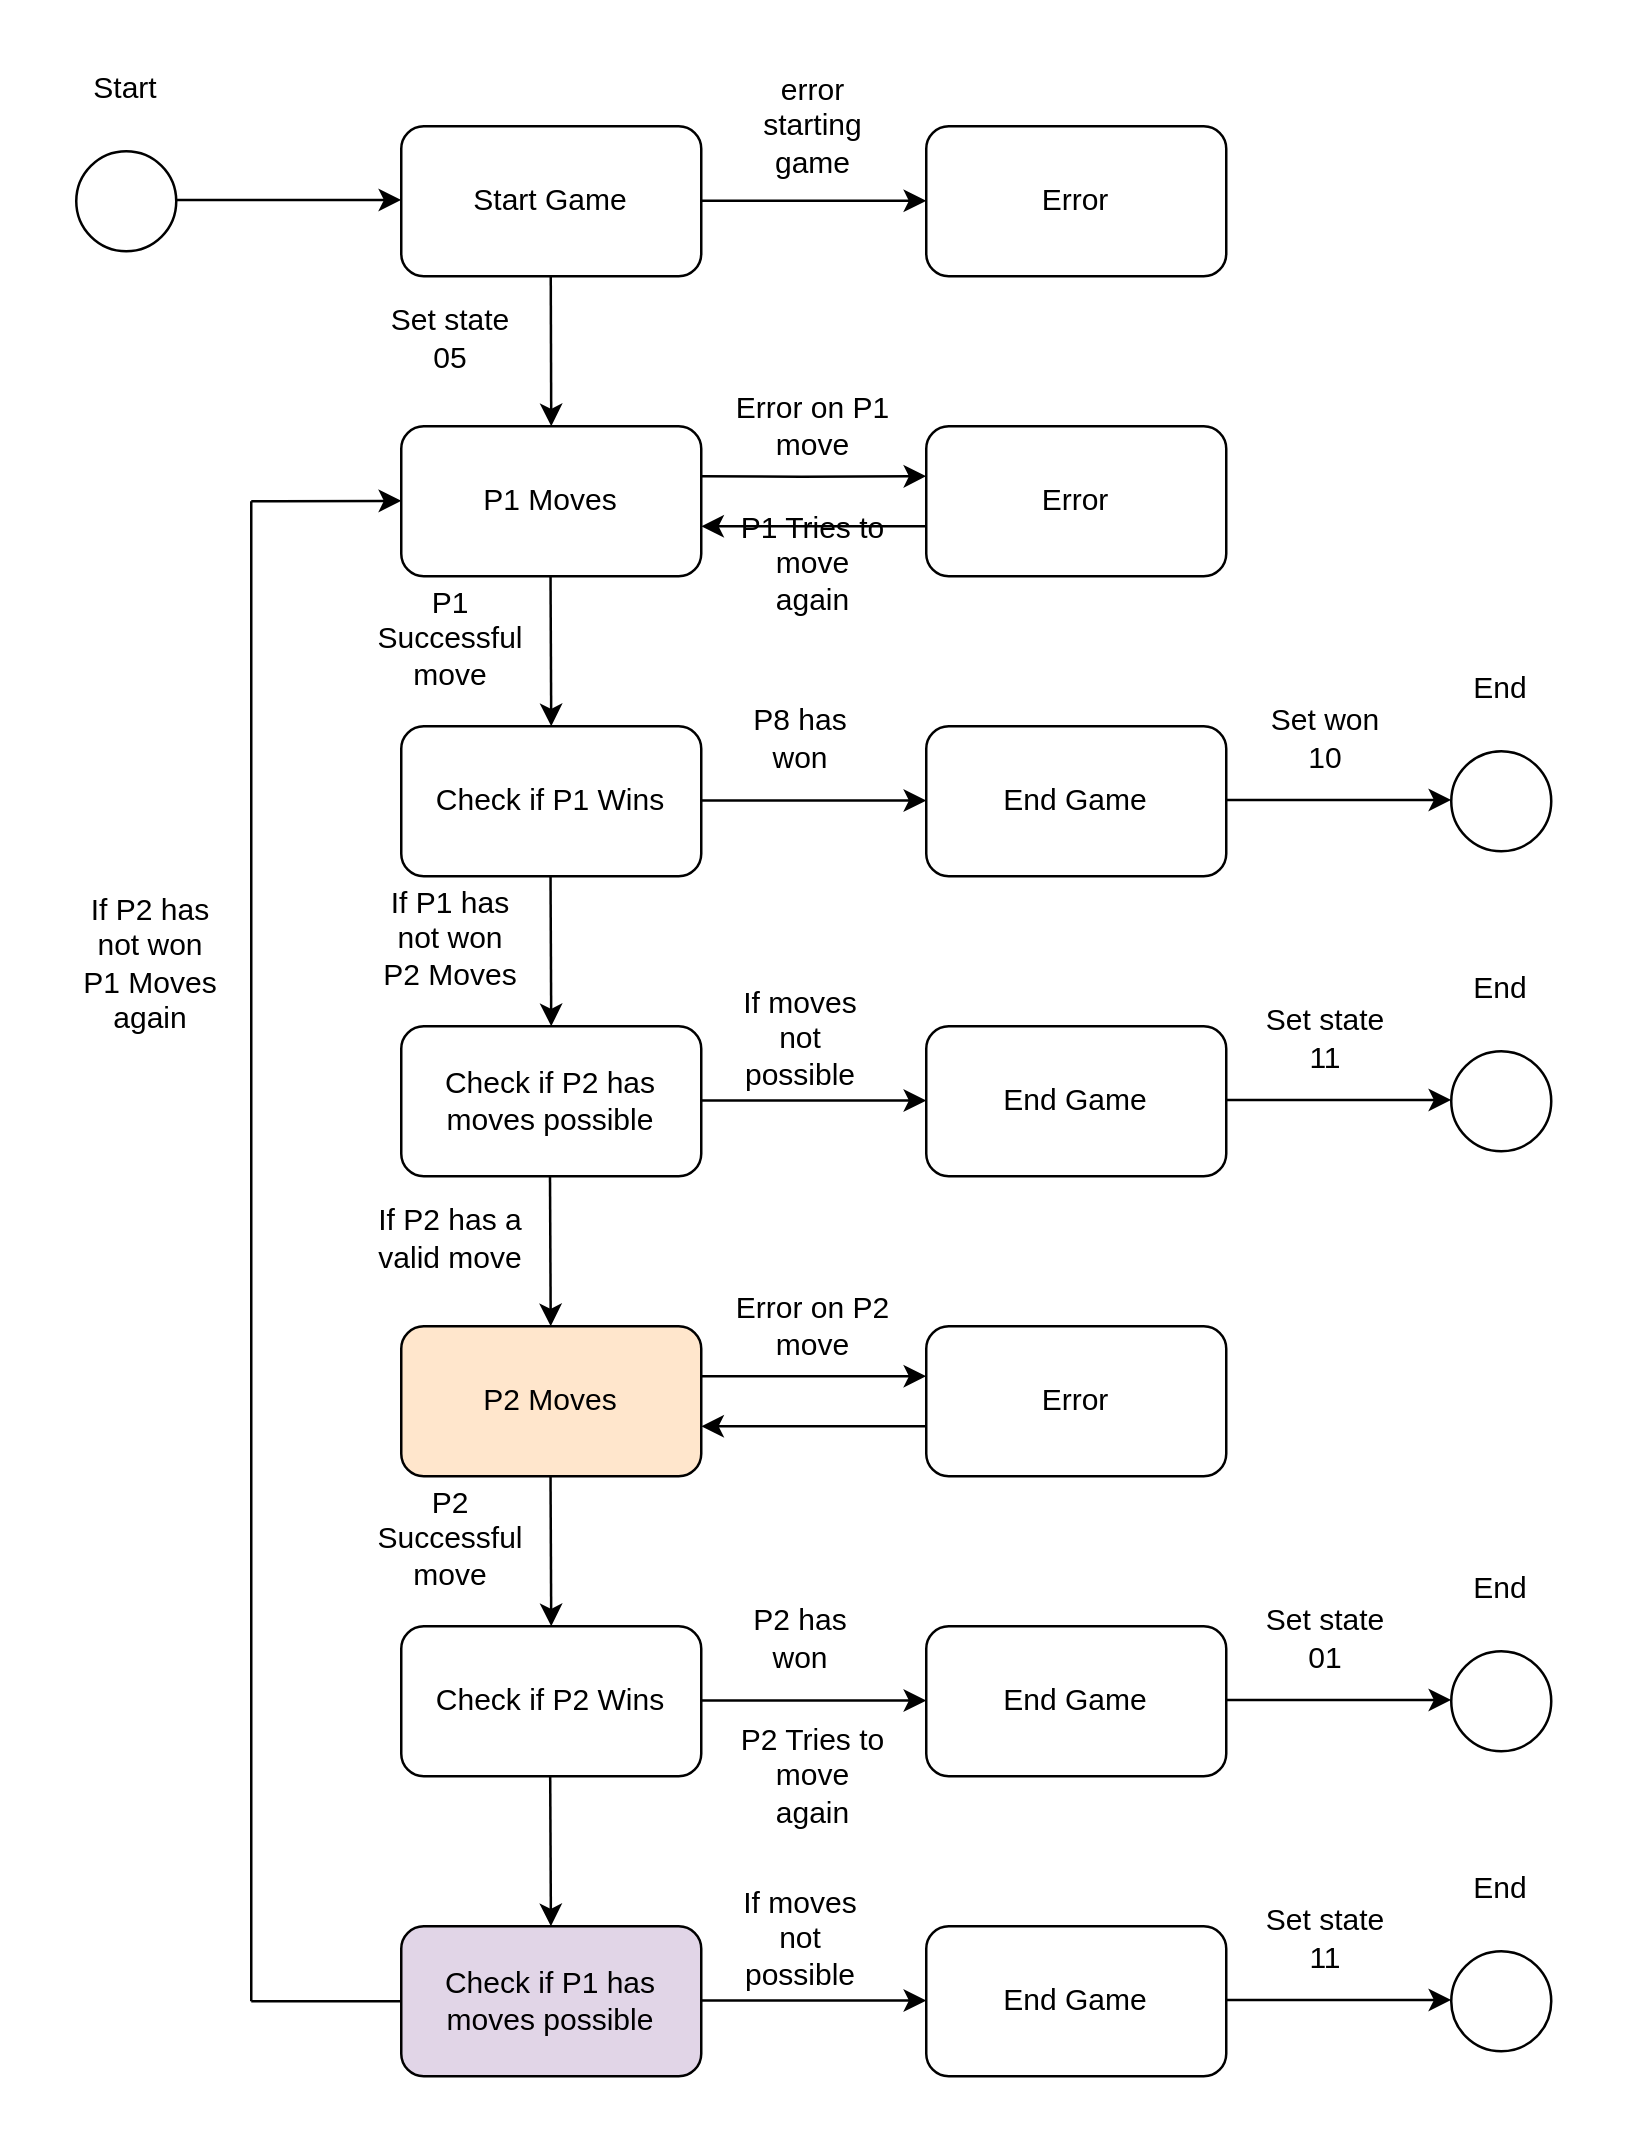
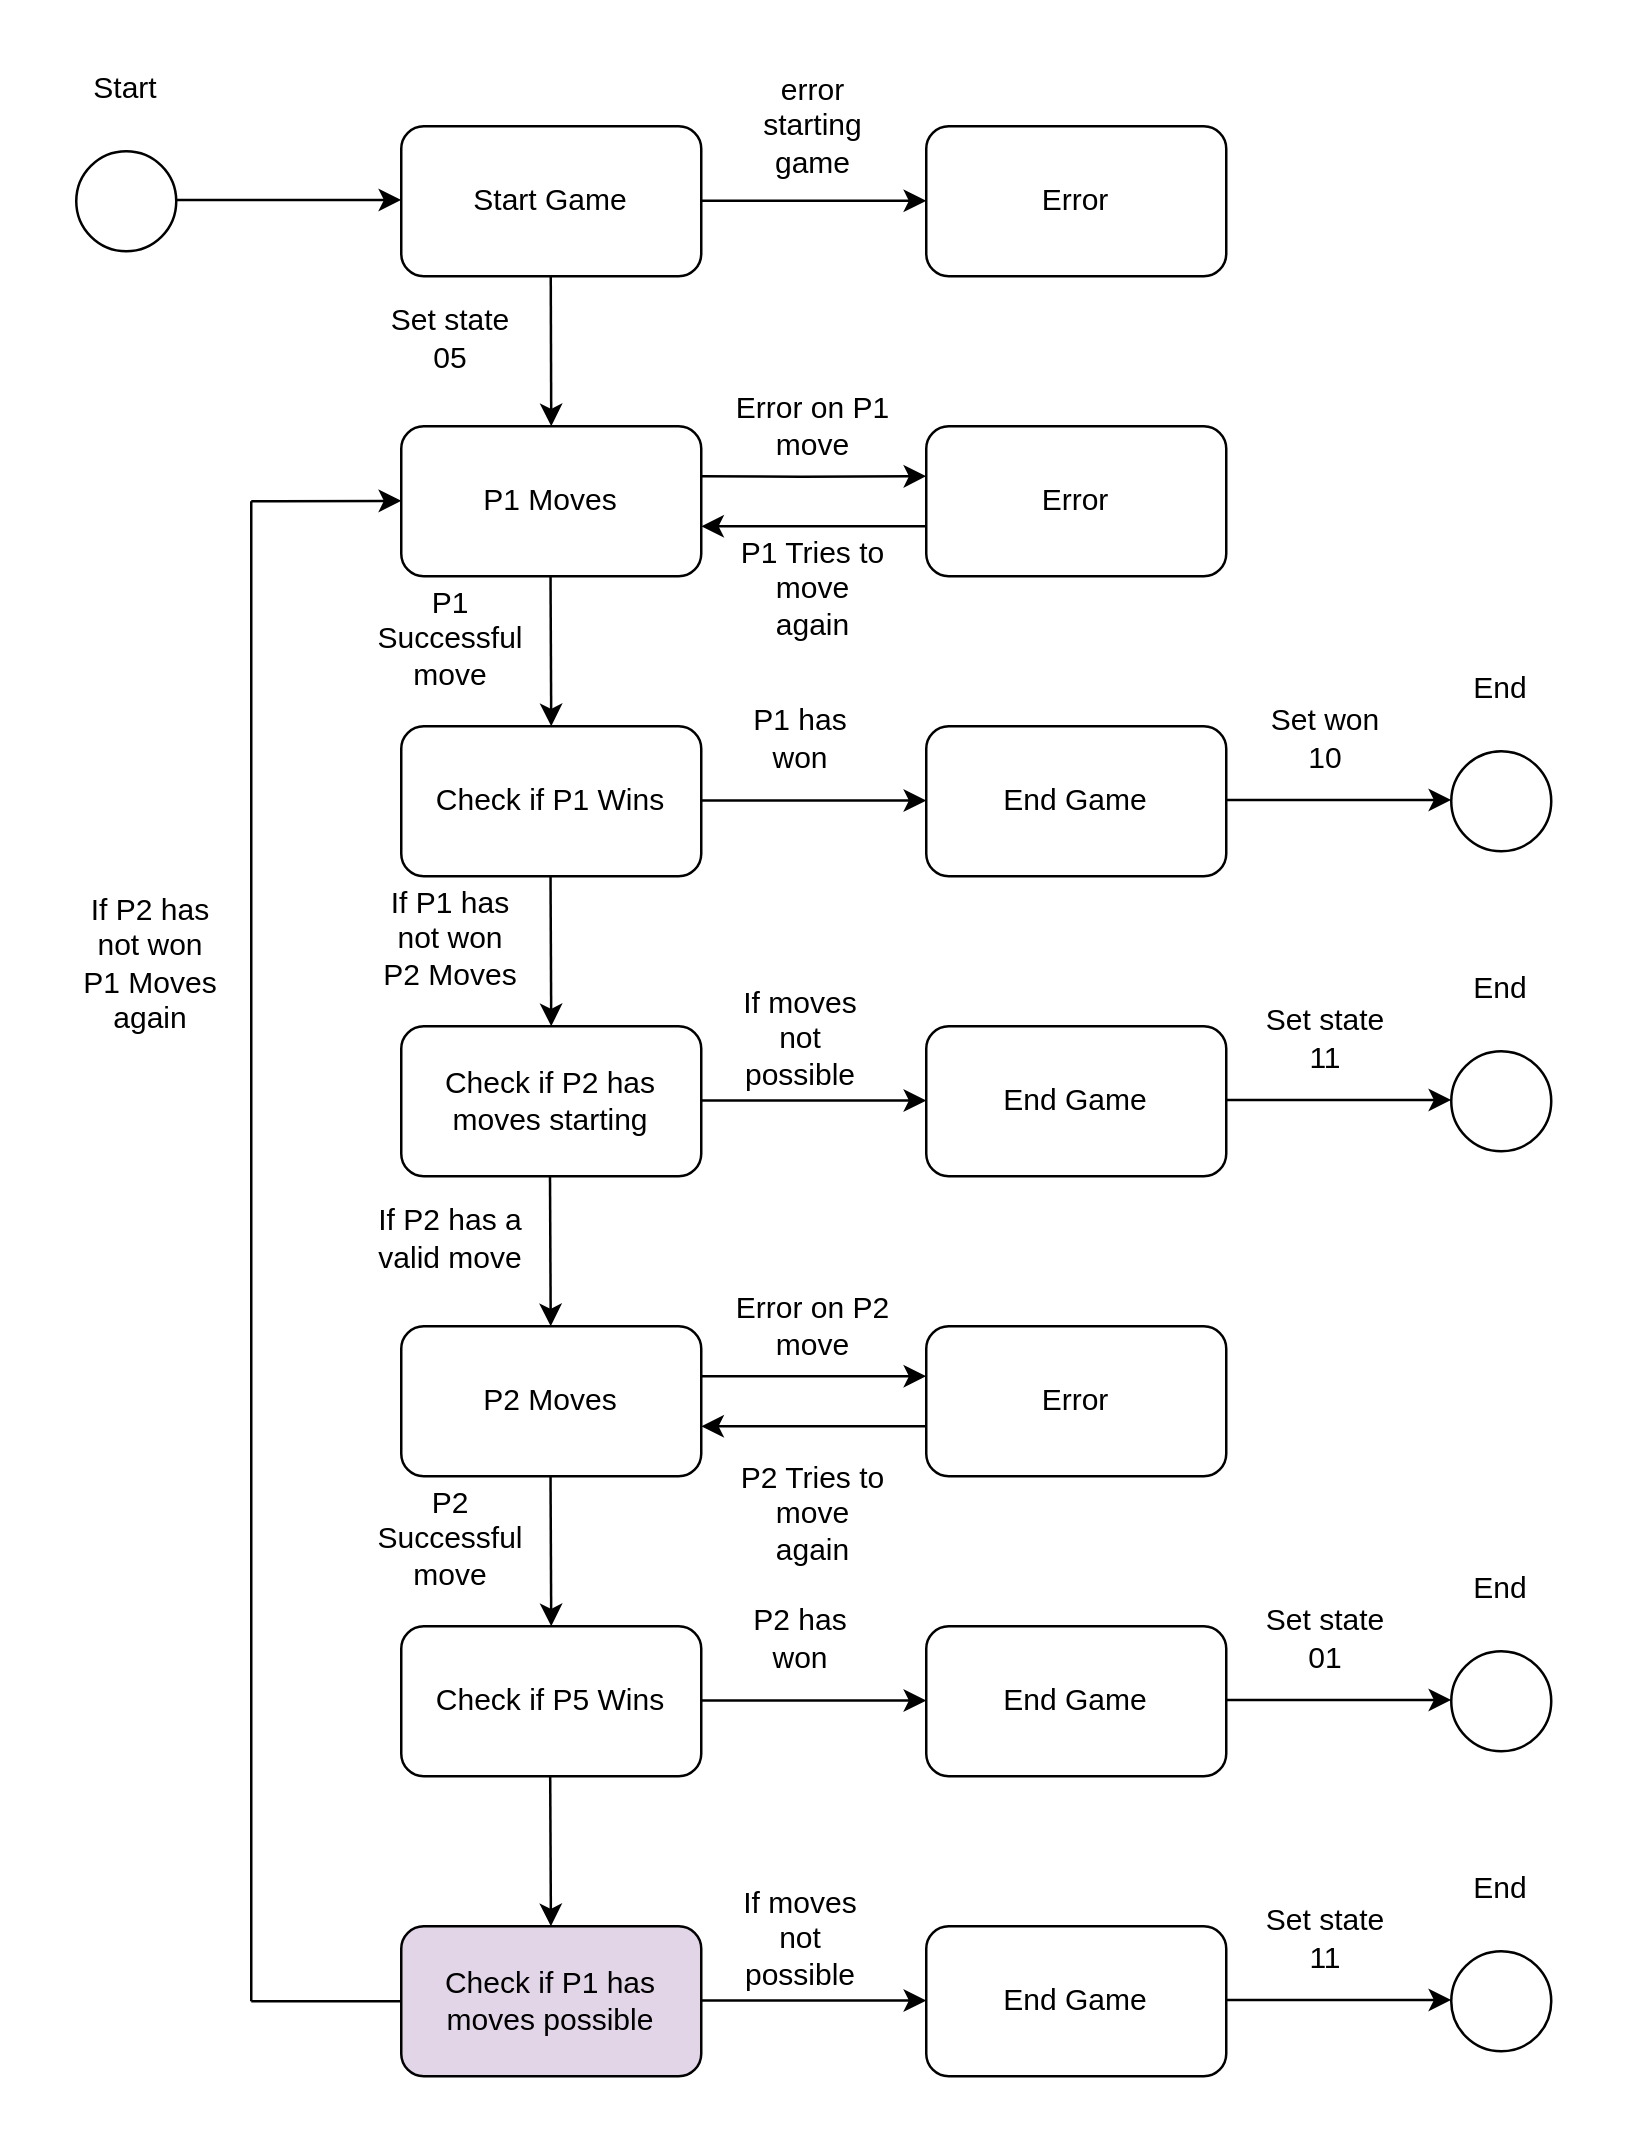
(814, 564) -> (814, 589)
(801, 739) -> (801, 739)
(551, 1101) -> (551, 1101)
(551, 1401) -> (551, 1401)
(551, 1701) -> (551, 1701)
(814, 1776) -> (814, 1514)
